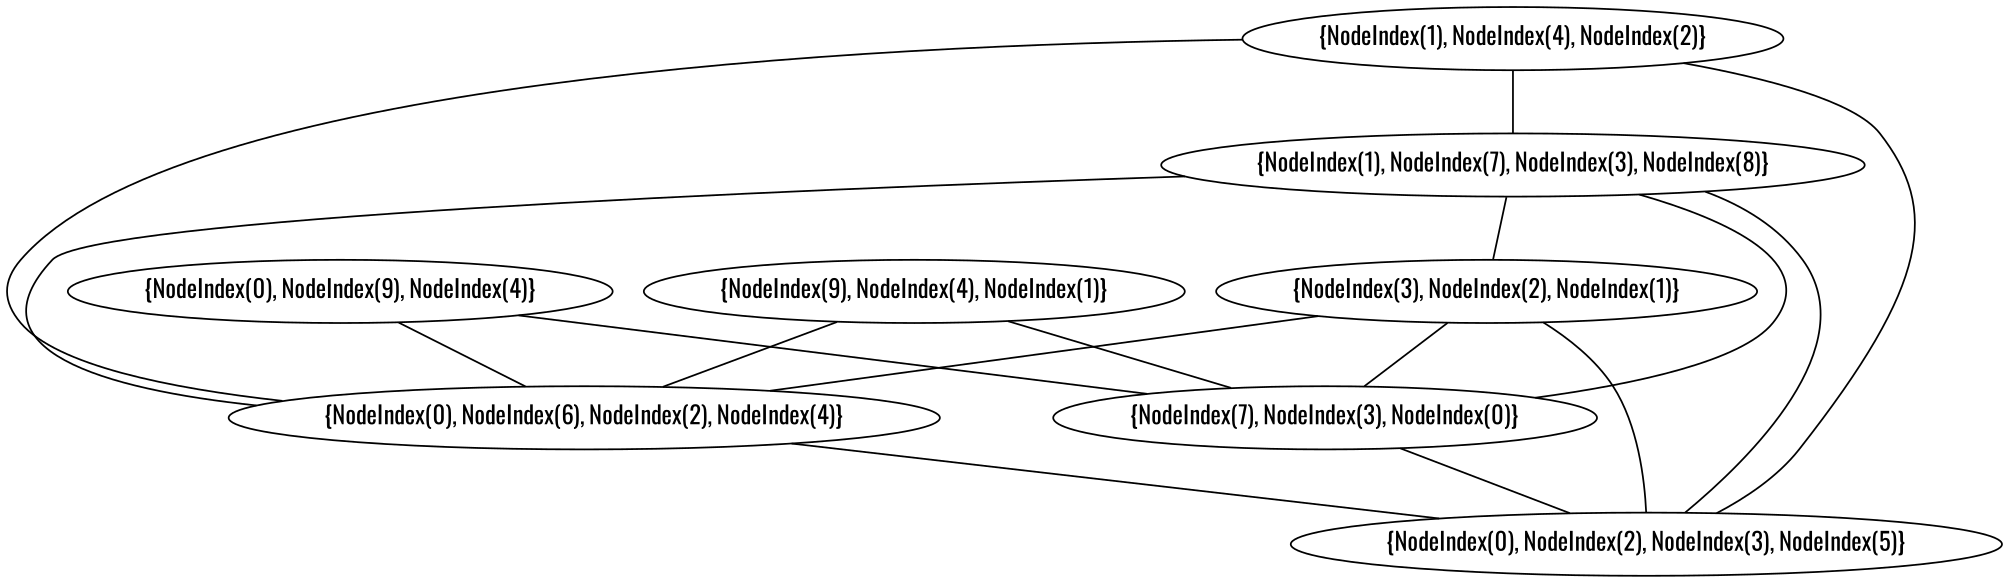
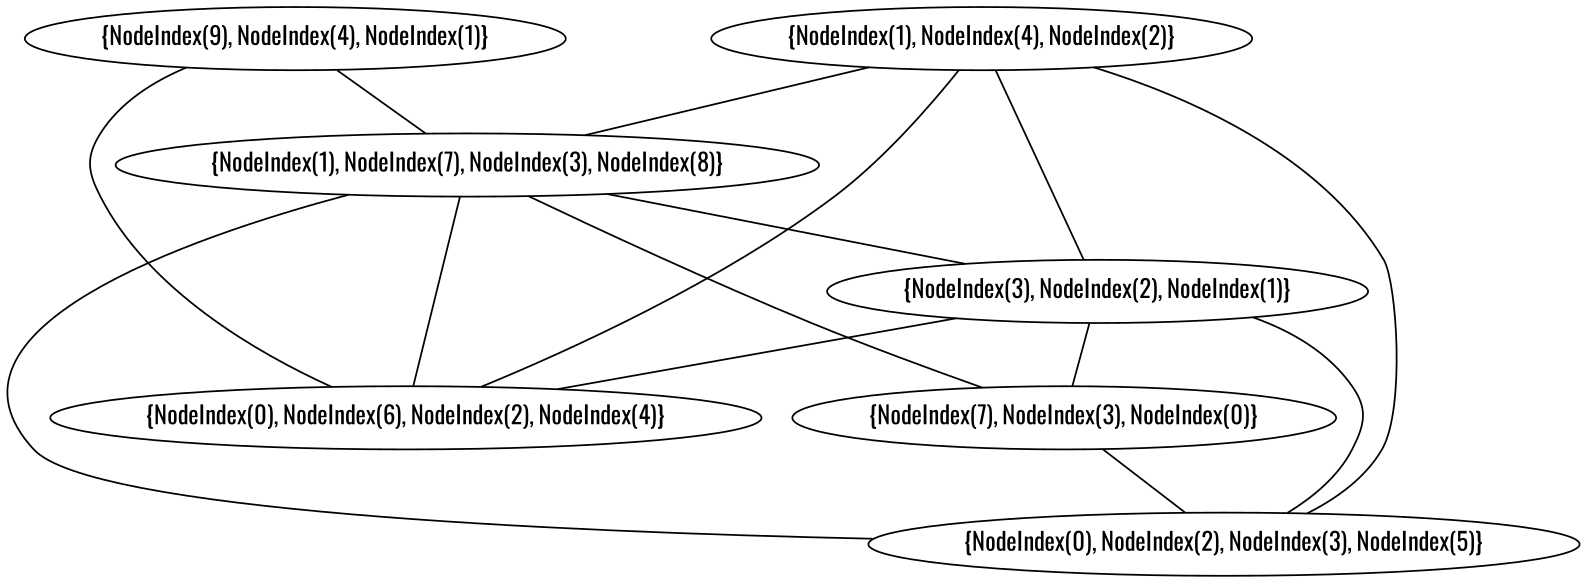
none -> (1040, 165)
(340, 291) -> none
(1120, 355) -> (381, 102)
(1115, 481) -> none
